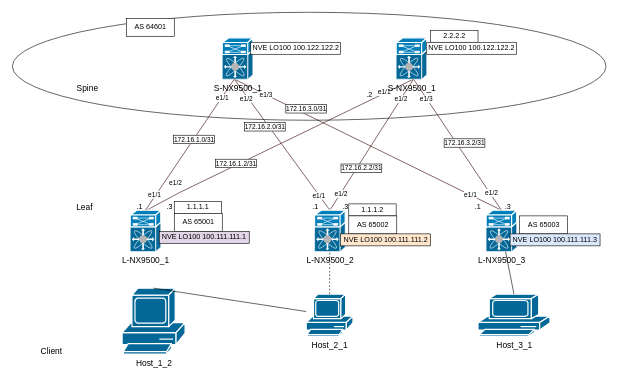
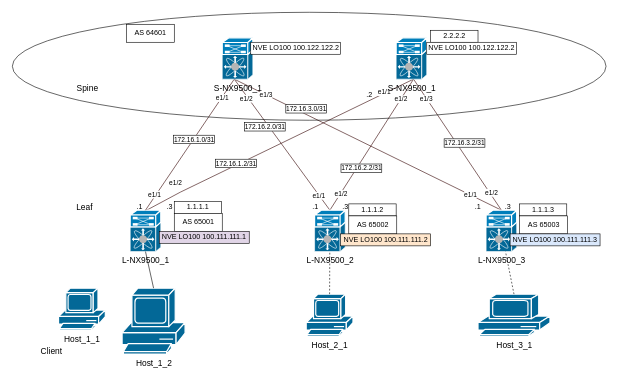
(150, 27) -> (150, 33)
none -> (543, 210)
(510, 273) -> (510, 273)
(230, 300) -> (150, 270)
none -> (82, 309)
